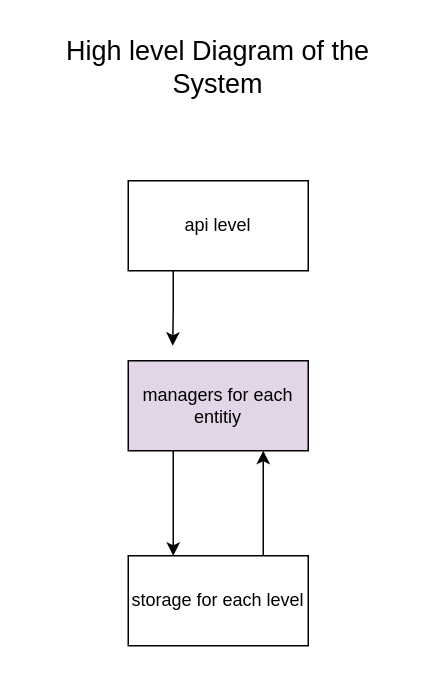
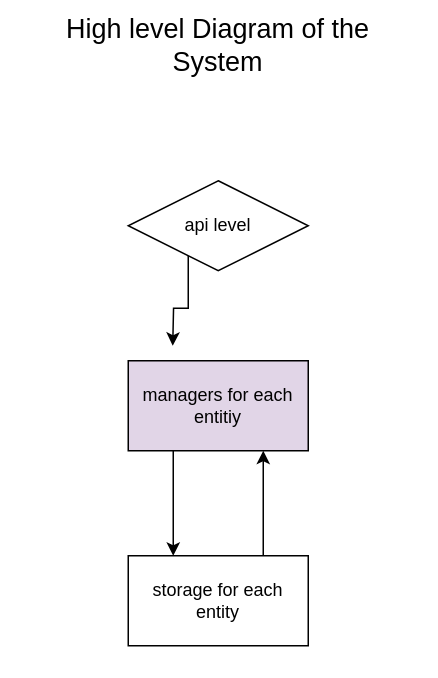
(218, 68) -> (218, 46)
(218, 226) -> (218, 226)
(218, 601) -> (218, 601)
